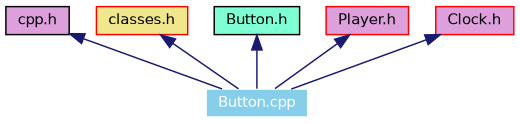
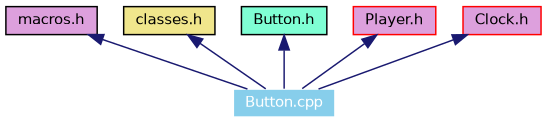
(38, 21) -> (52, 21)
(142, 21) -> (169, 21)
